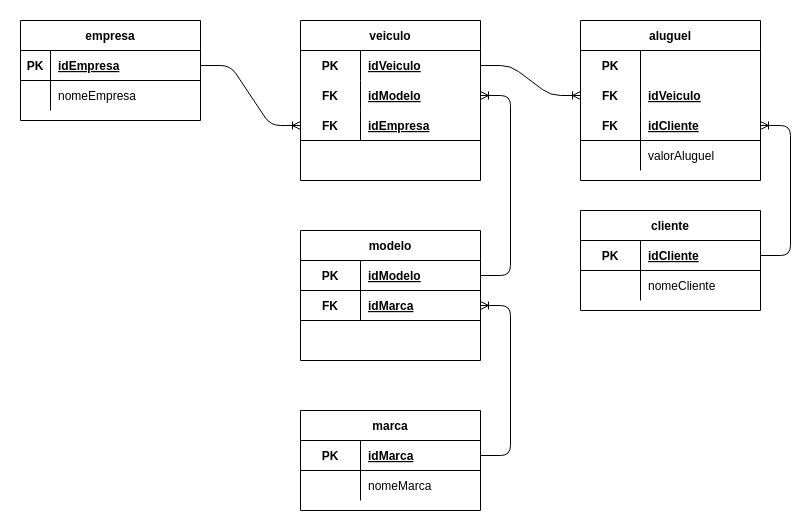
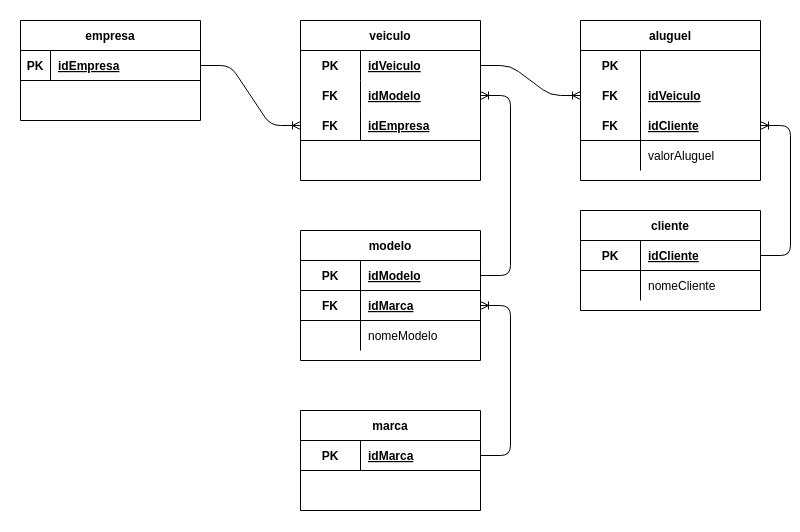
(126, 96) -> none
none -> (421, 336)
(421, 486) -> none
